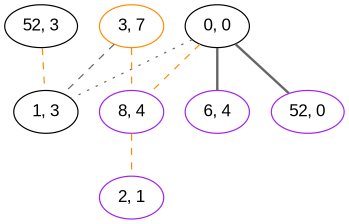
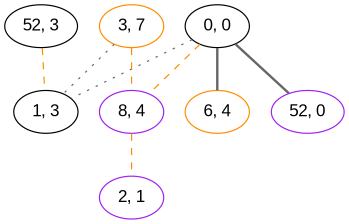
(89, 69) -> (89, 69)
(217, 112) -> (217, 112)
